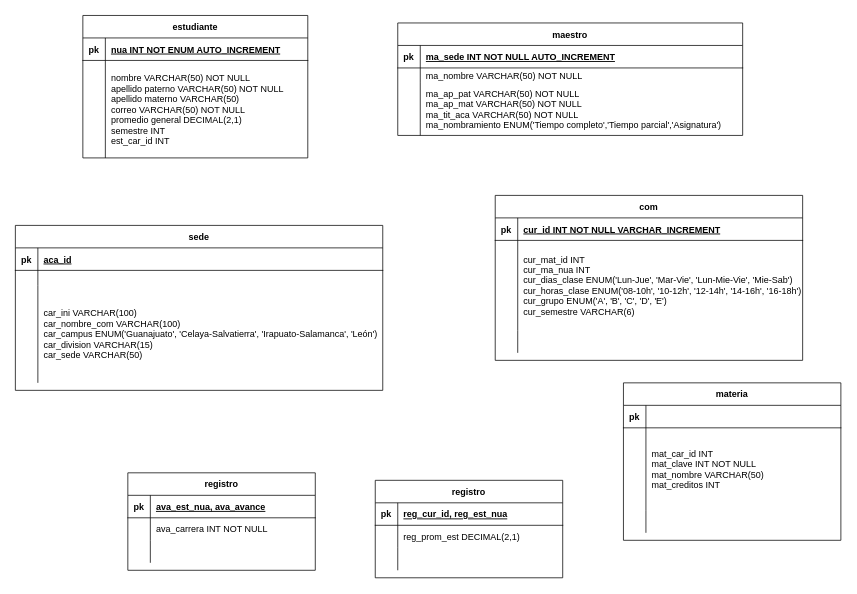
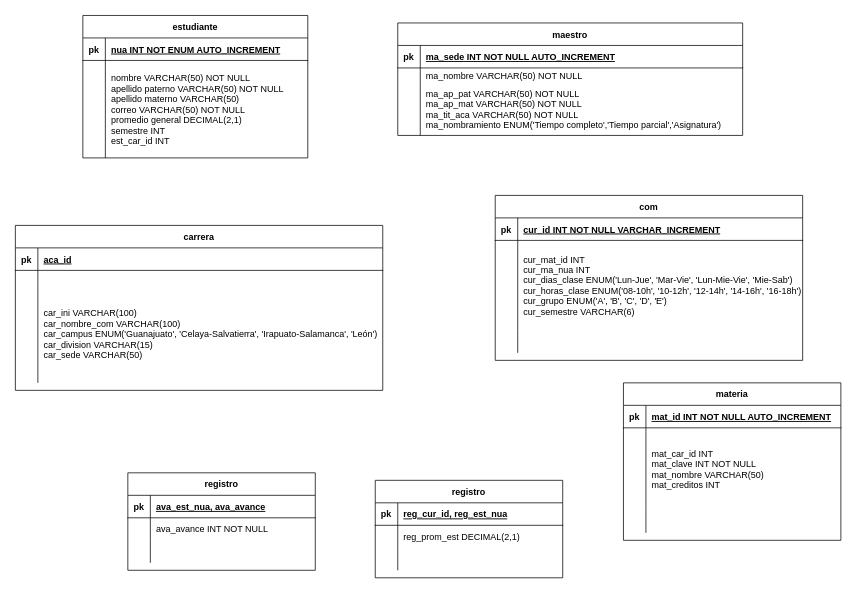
(199, 237) -> (199, 237)
none -> (744, 417)
(213, 530) -> (210, 530)
